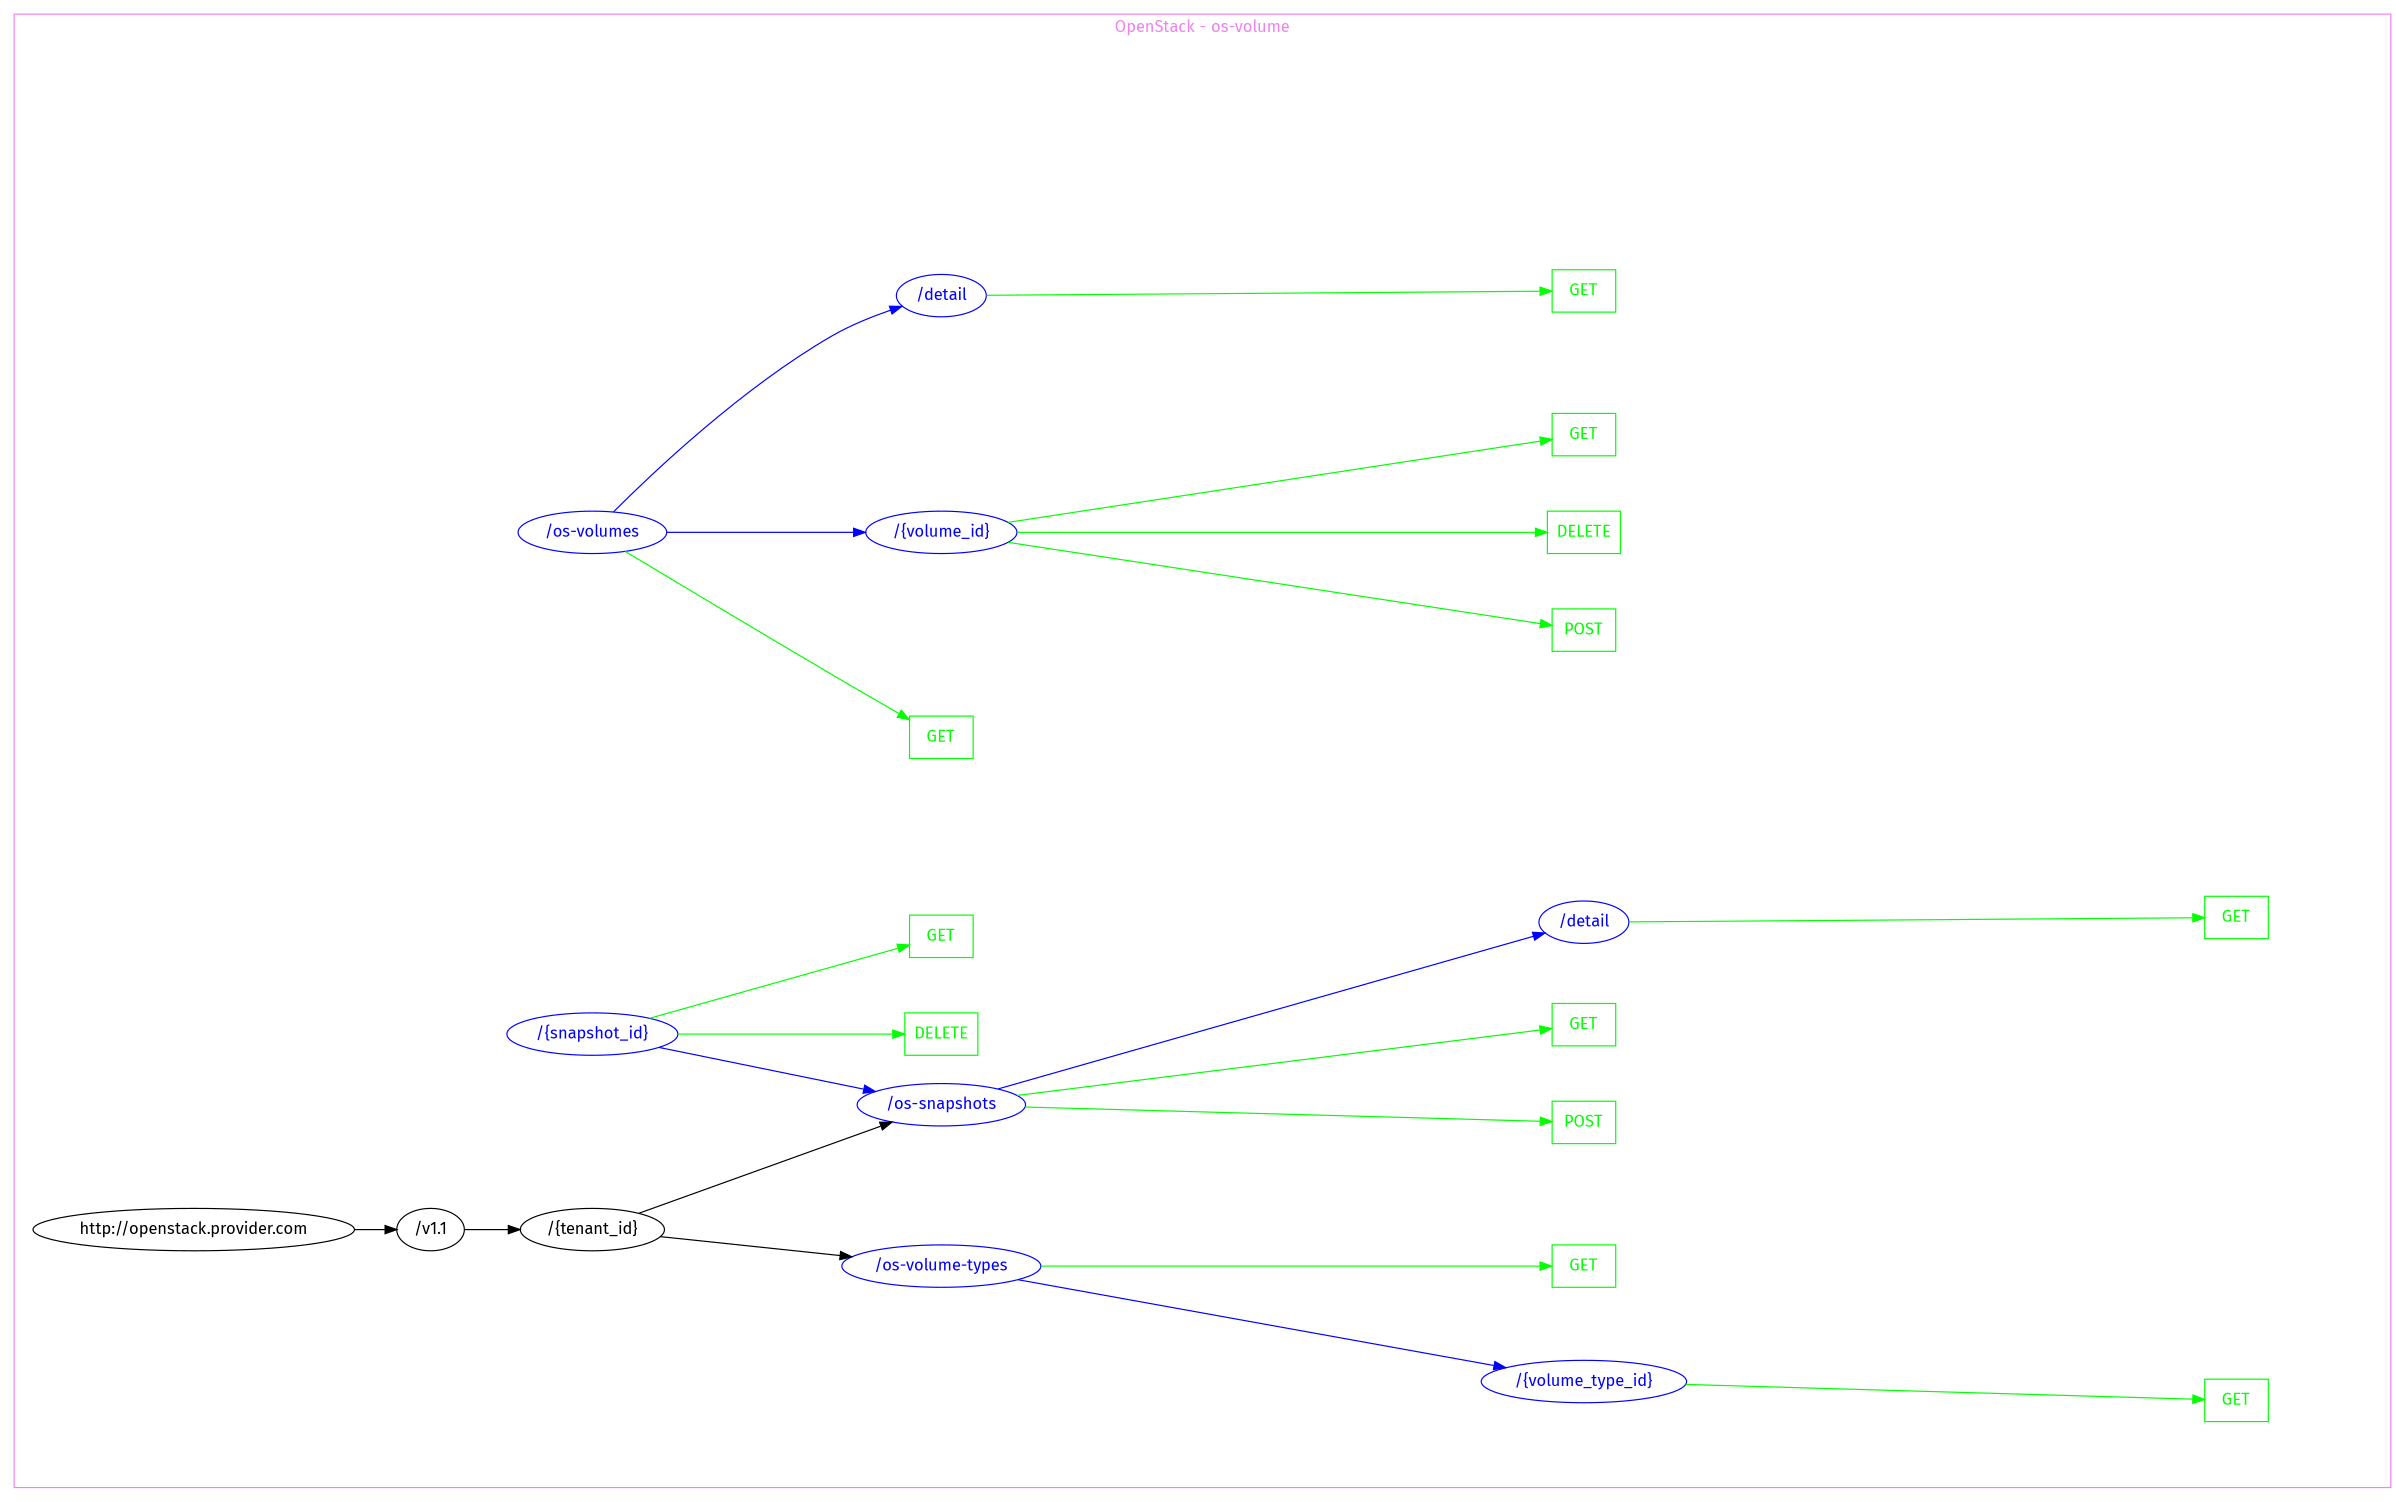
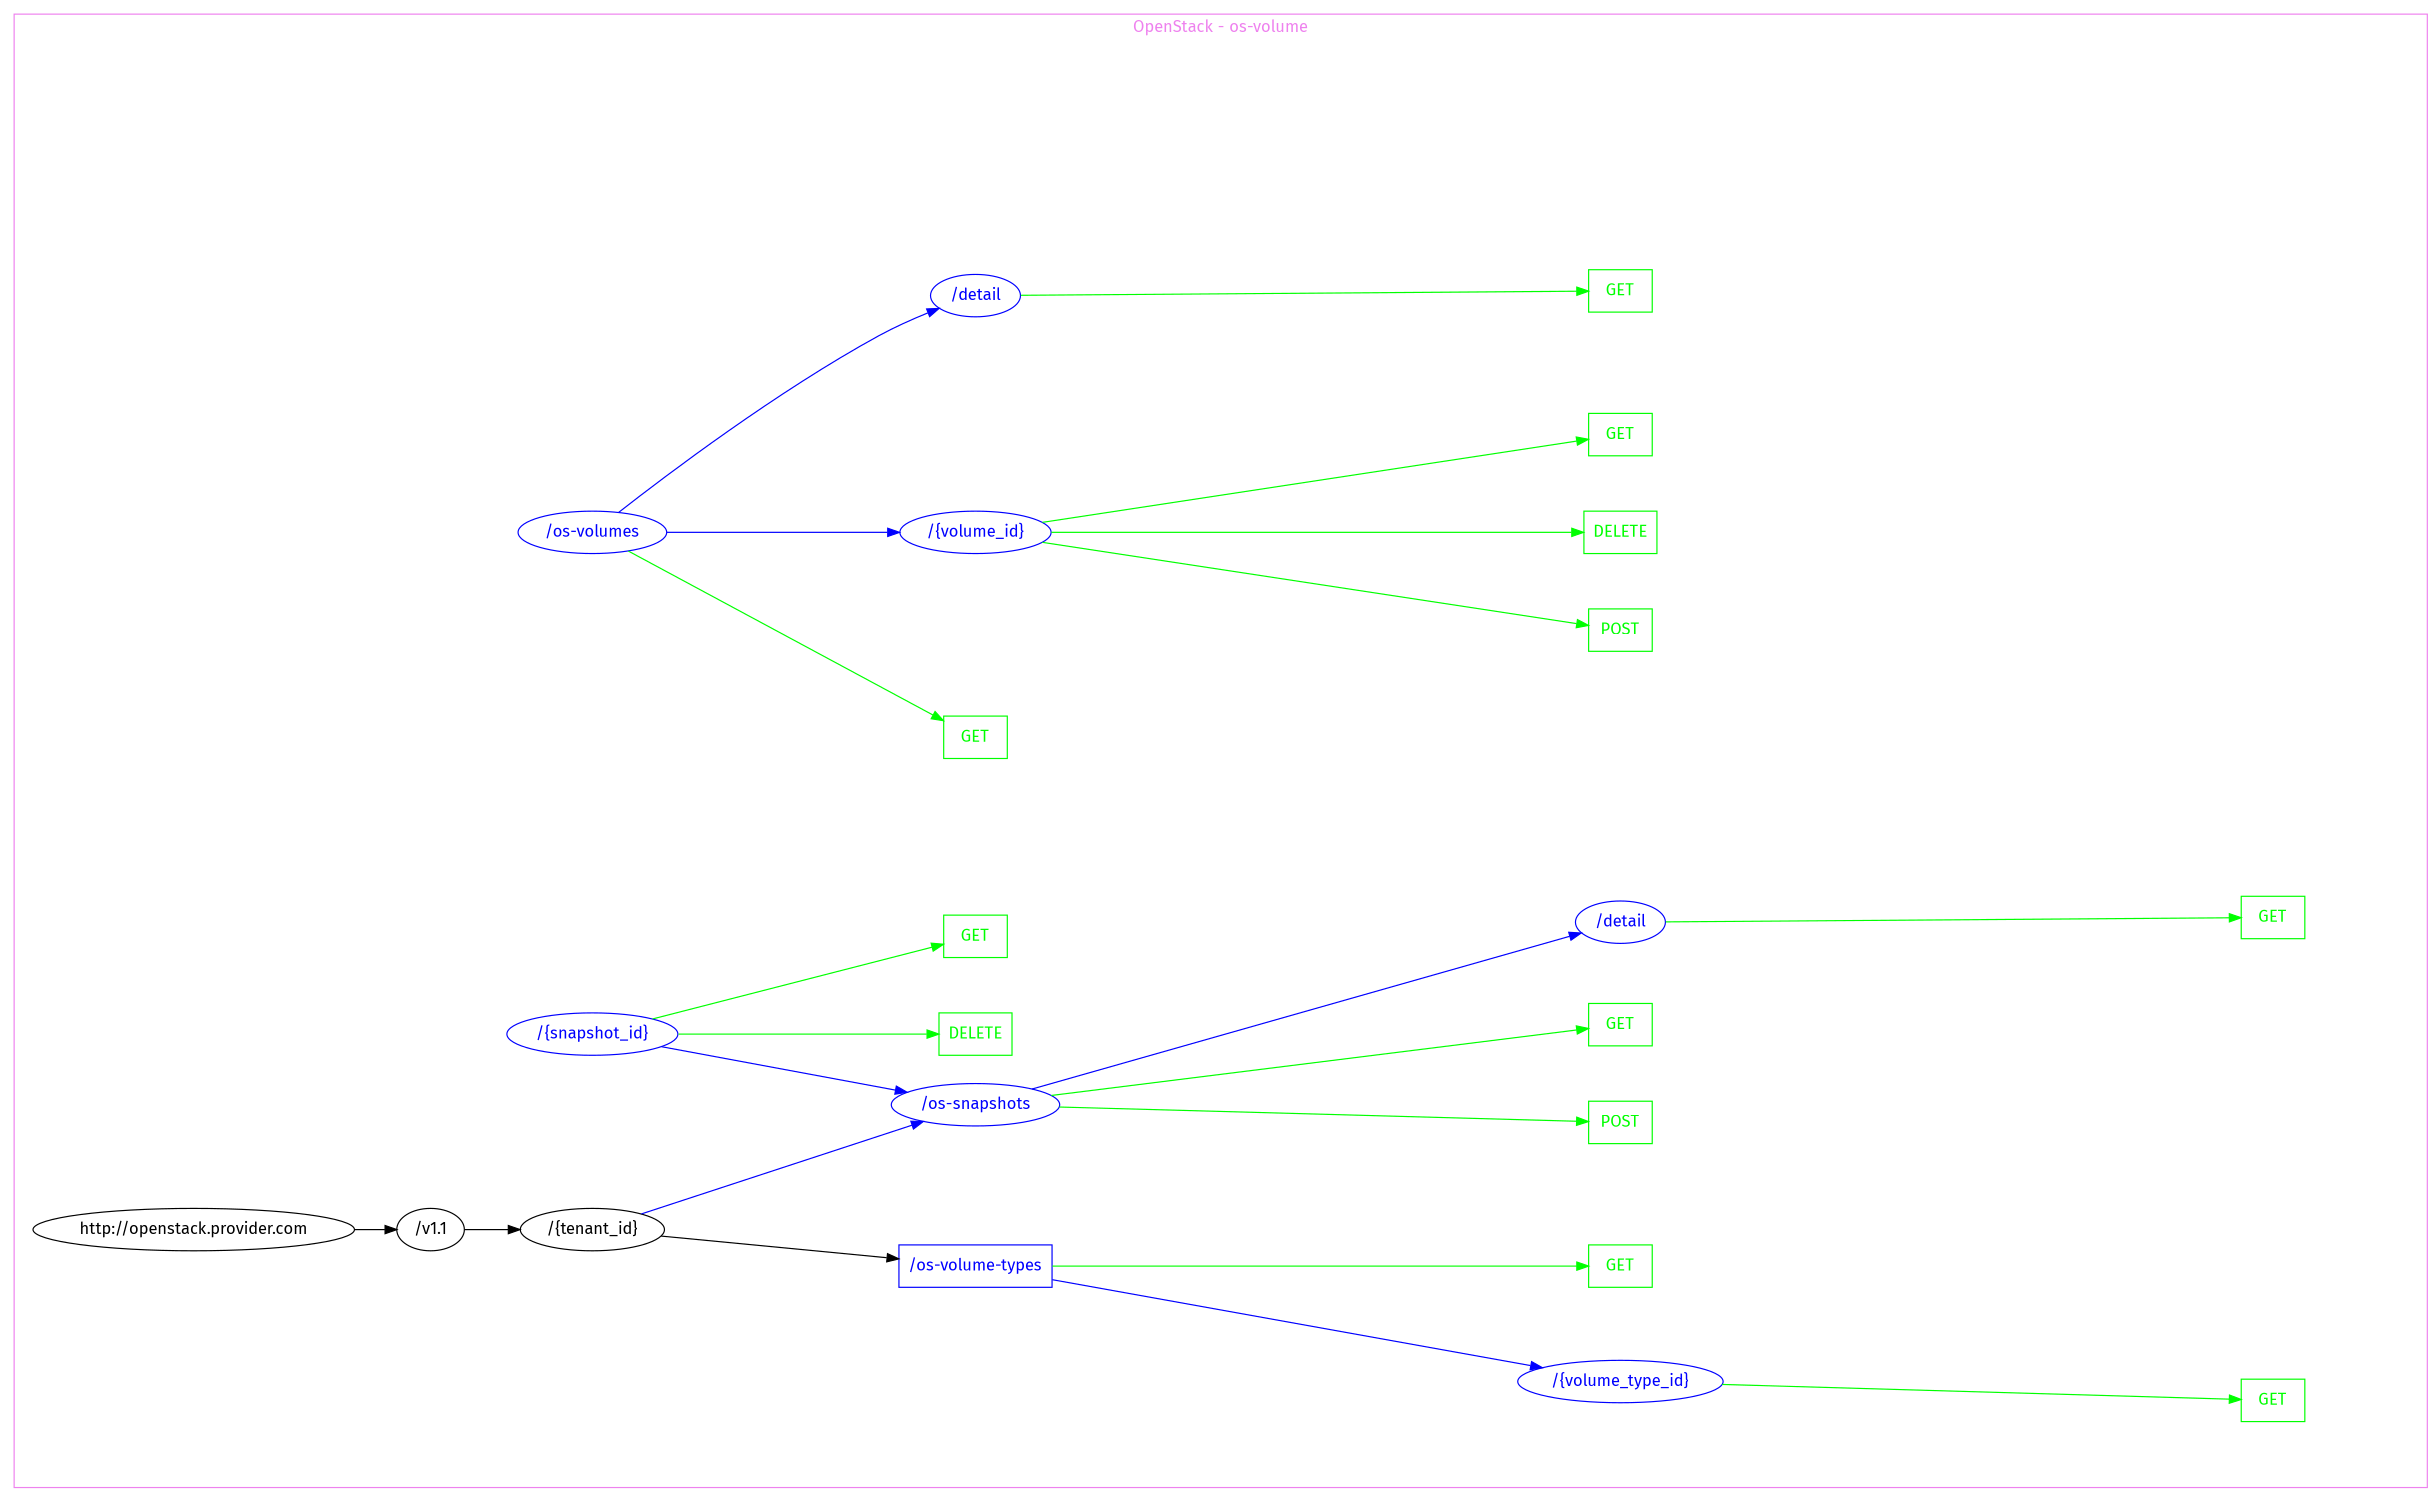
(760, 1170) -> (777, 1170)
(941, 1266) -> (975, 1266)
